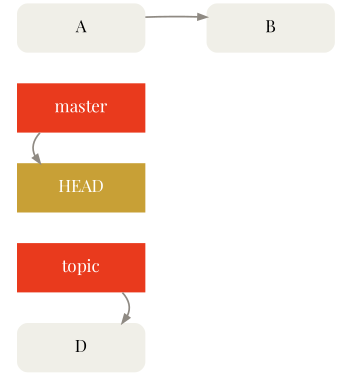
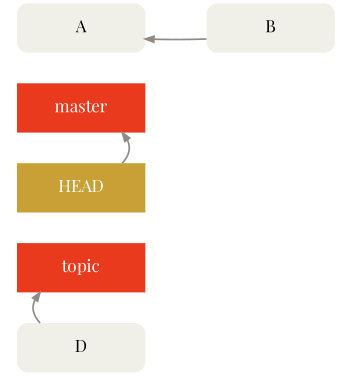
(172, 17) -> (180, 40)
(34, 144) -> (129, 152)
(129, 303) -> (34, 312)
